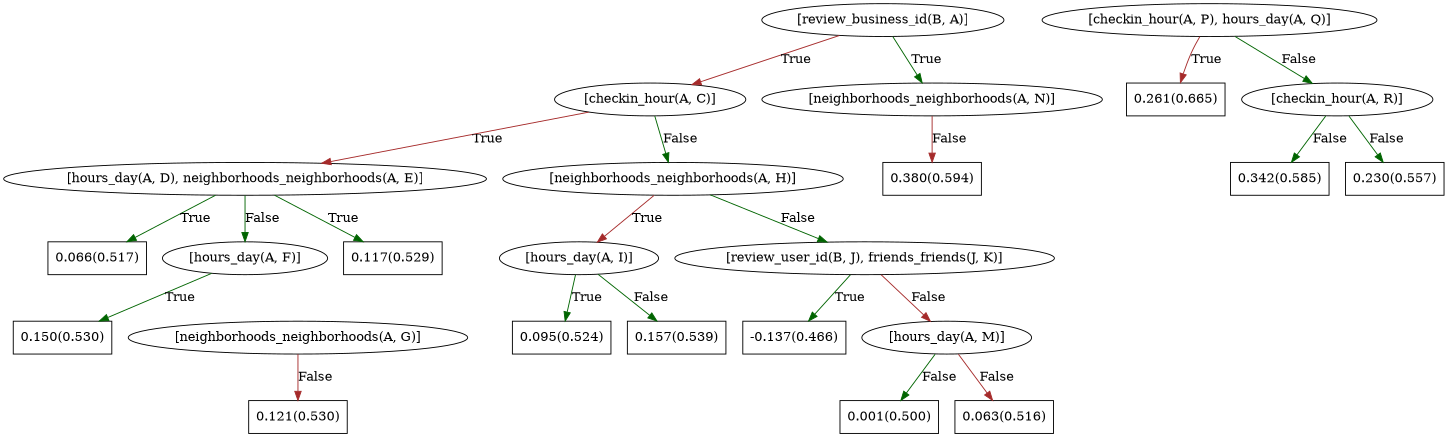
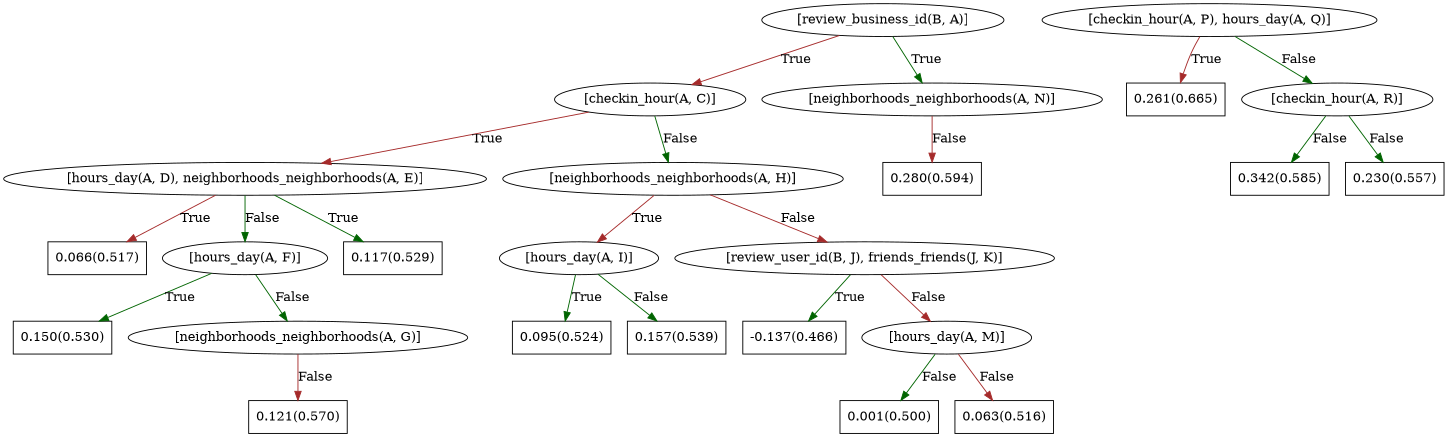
(932, 179) -> (932, 179)
(175, 216) -> (175, 216)
(764, 217) -> (764, 217)
none -> (269, 294)
(298, 417) -> (298, 417)
